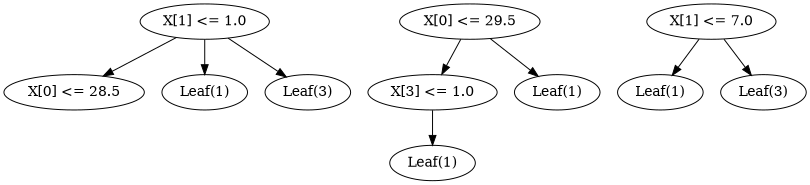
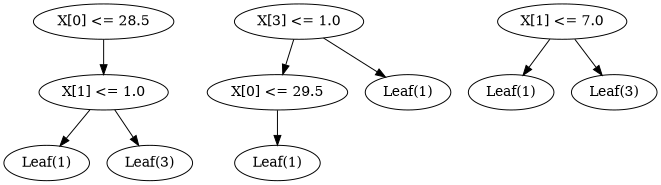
(454, 52) -> (290, 52)
(144, 54) -> (104, 52)
